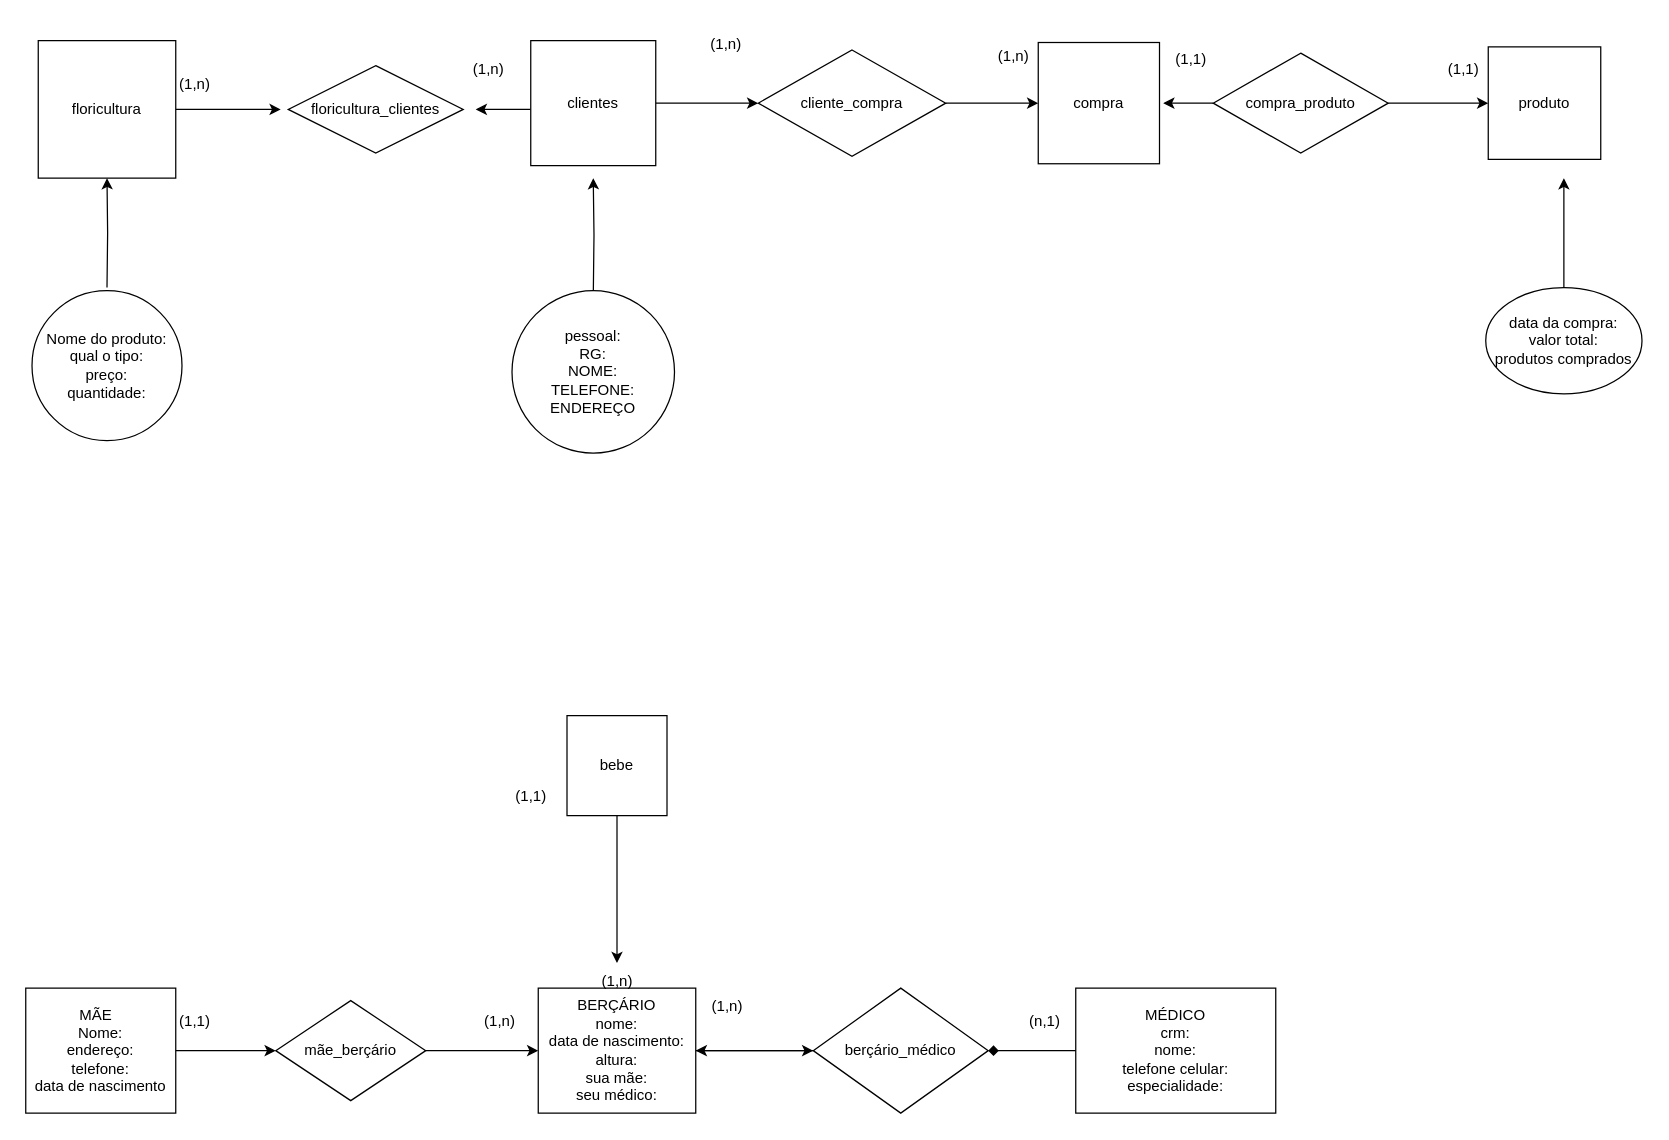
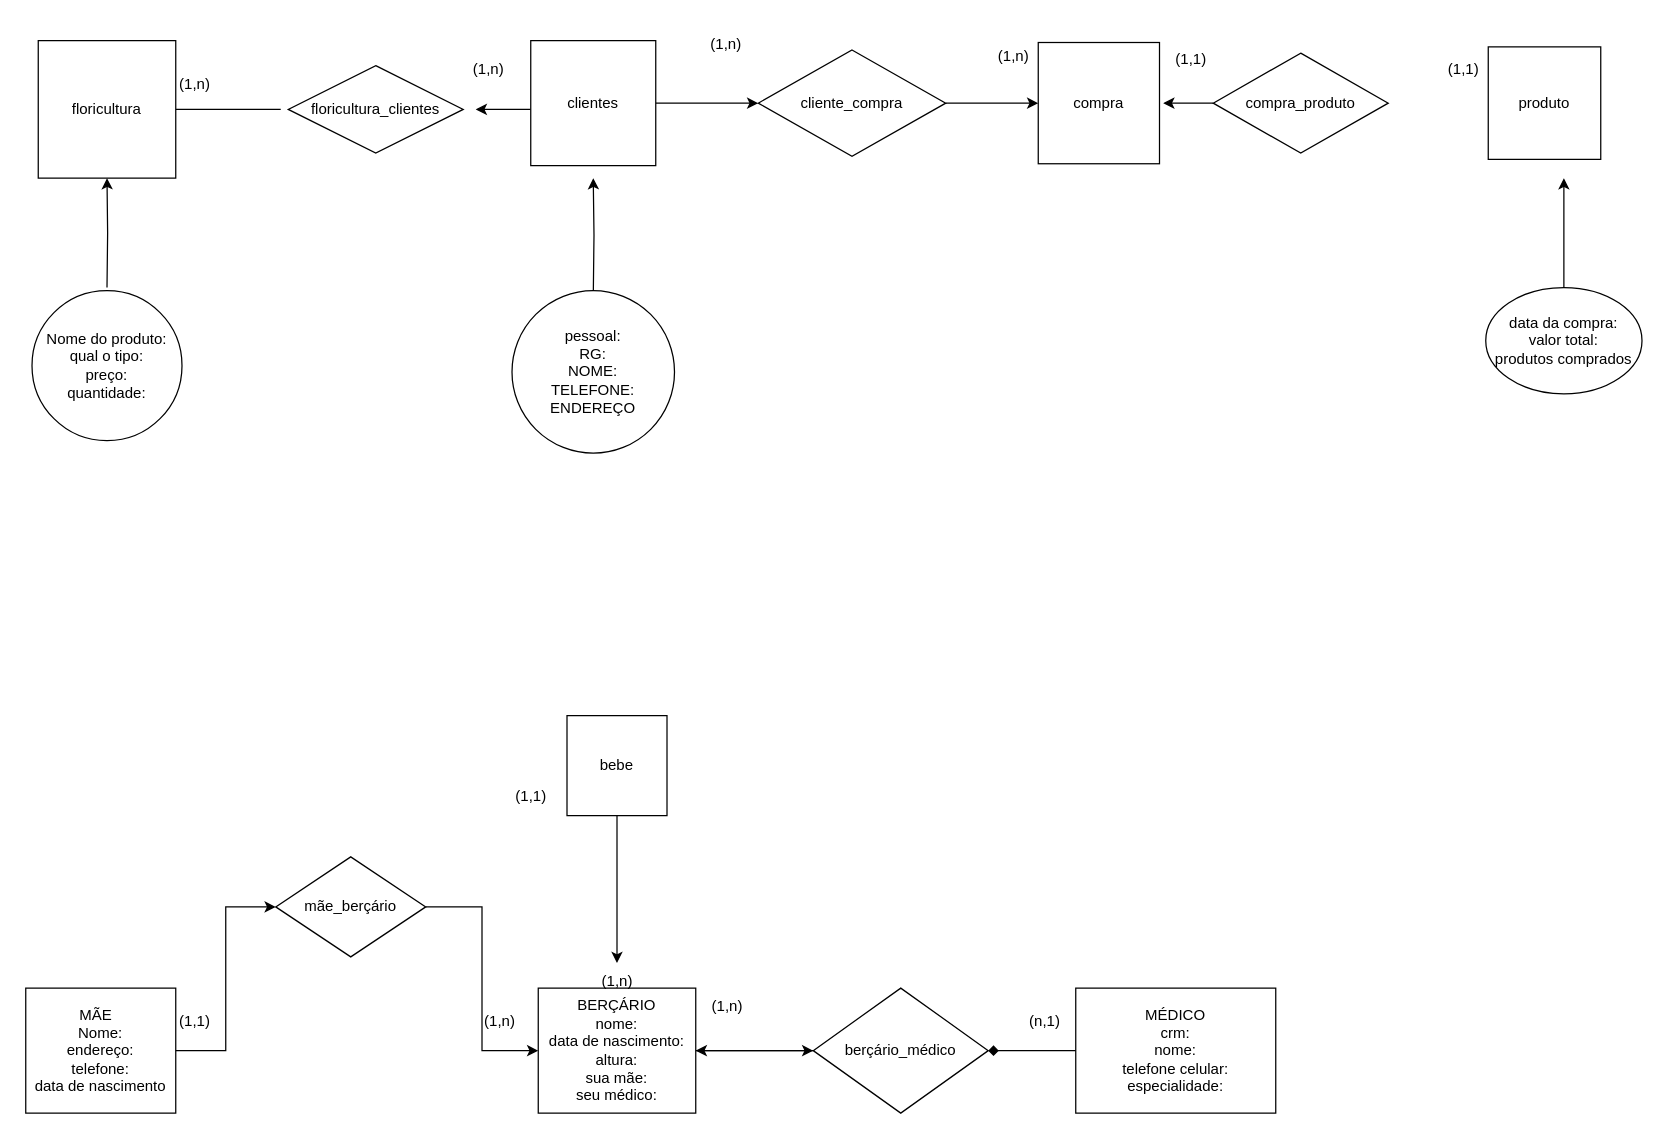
(1434, 103) -> none
(271, 109) -> (275, 109)
(351, 1051) -> (351, 907)
